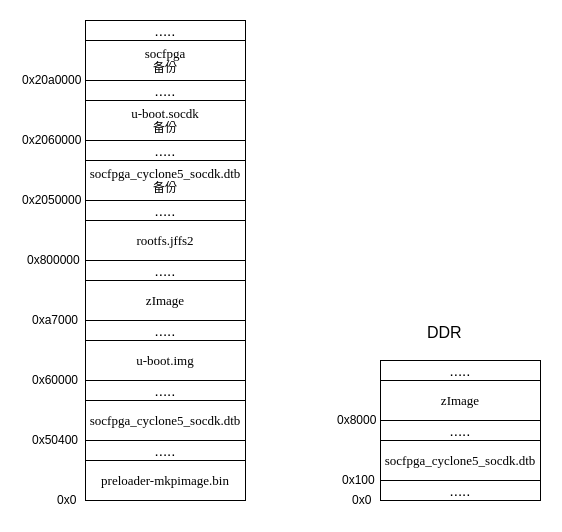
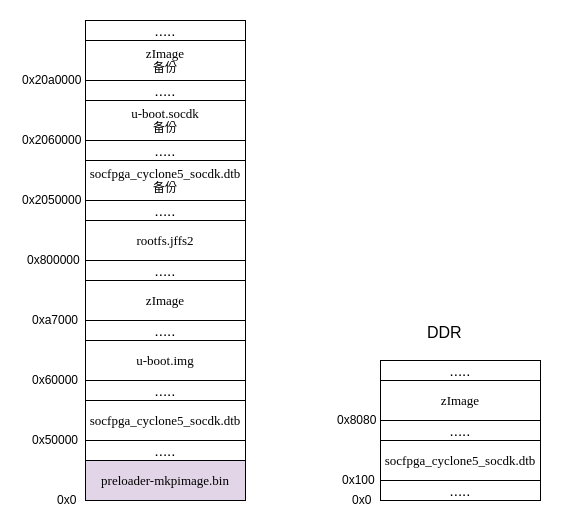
(166, 61) -> (166, 61)
(358, 421) -> (358, 421)
(56, 441) -> (56, 441)
(166, 481) -> (166, 481)
